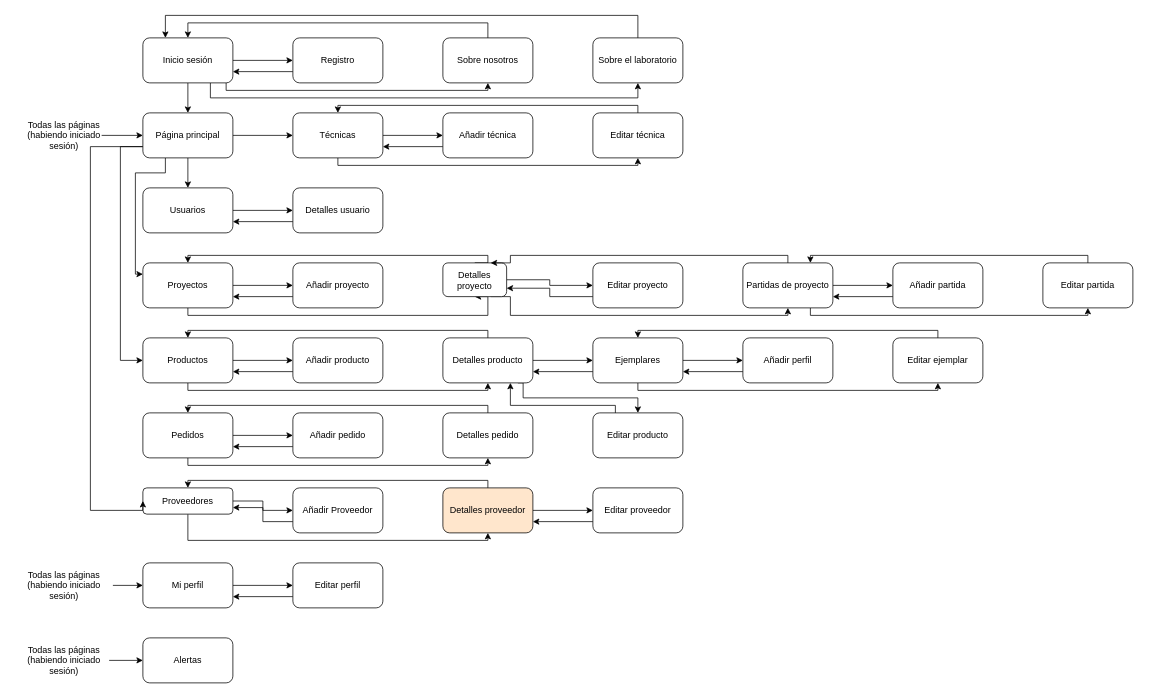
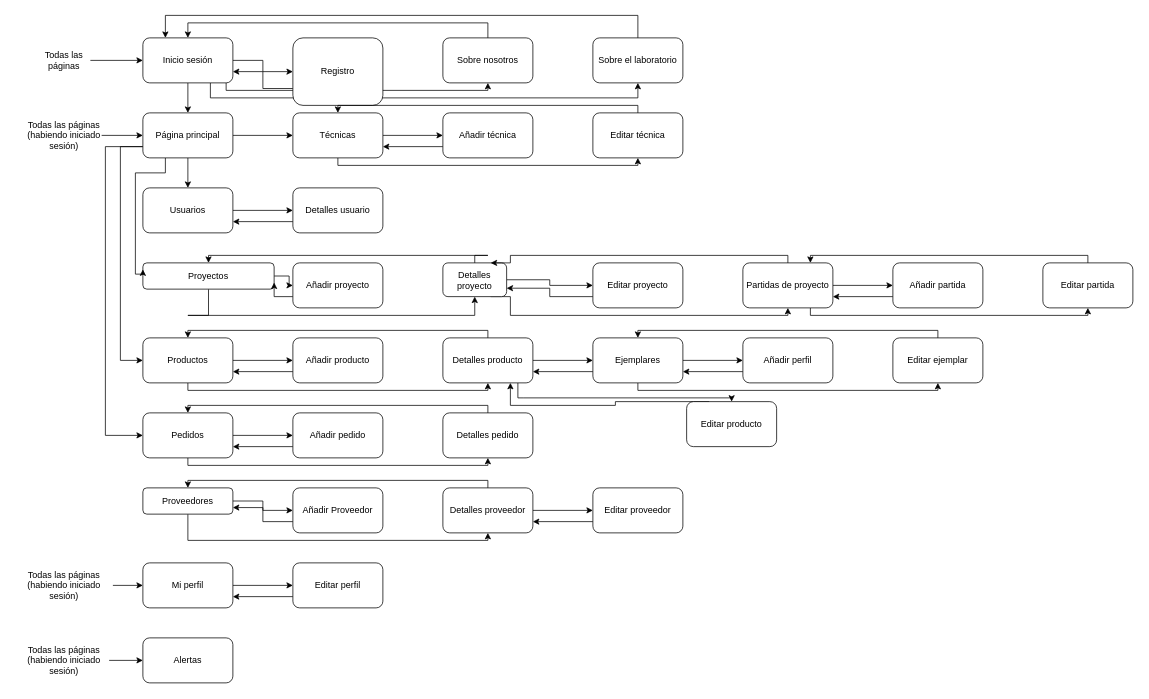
none -> (64, 60)
none -> (114, 60)
(338, 60) -> (338, 72)
(188, 285) -> (209, 276)
none -> (105, 307)
(90, 350) -> none
(638, 435) -> (732, 424)
(488, 510) -> (488, 510)
